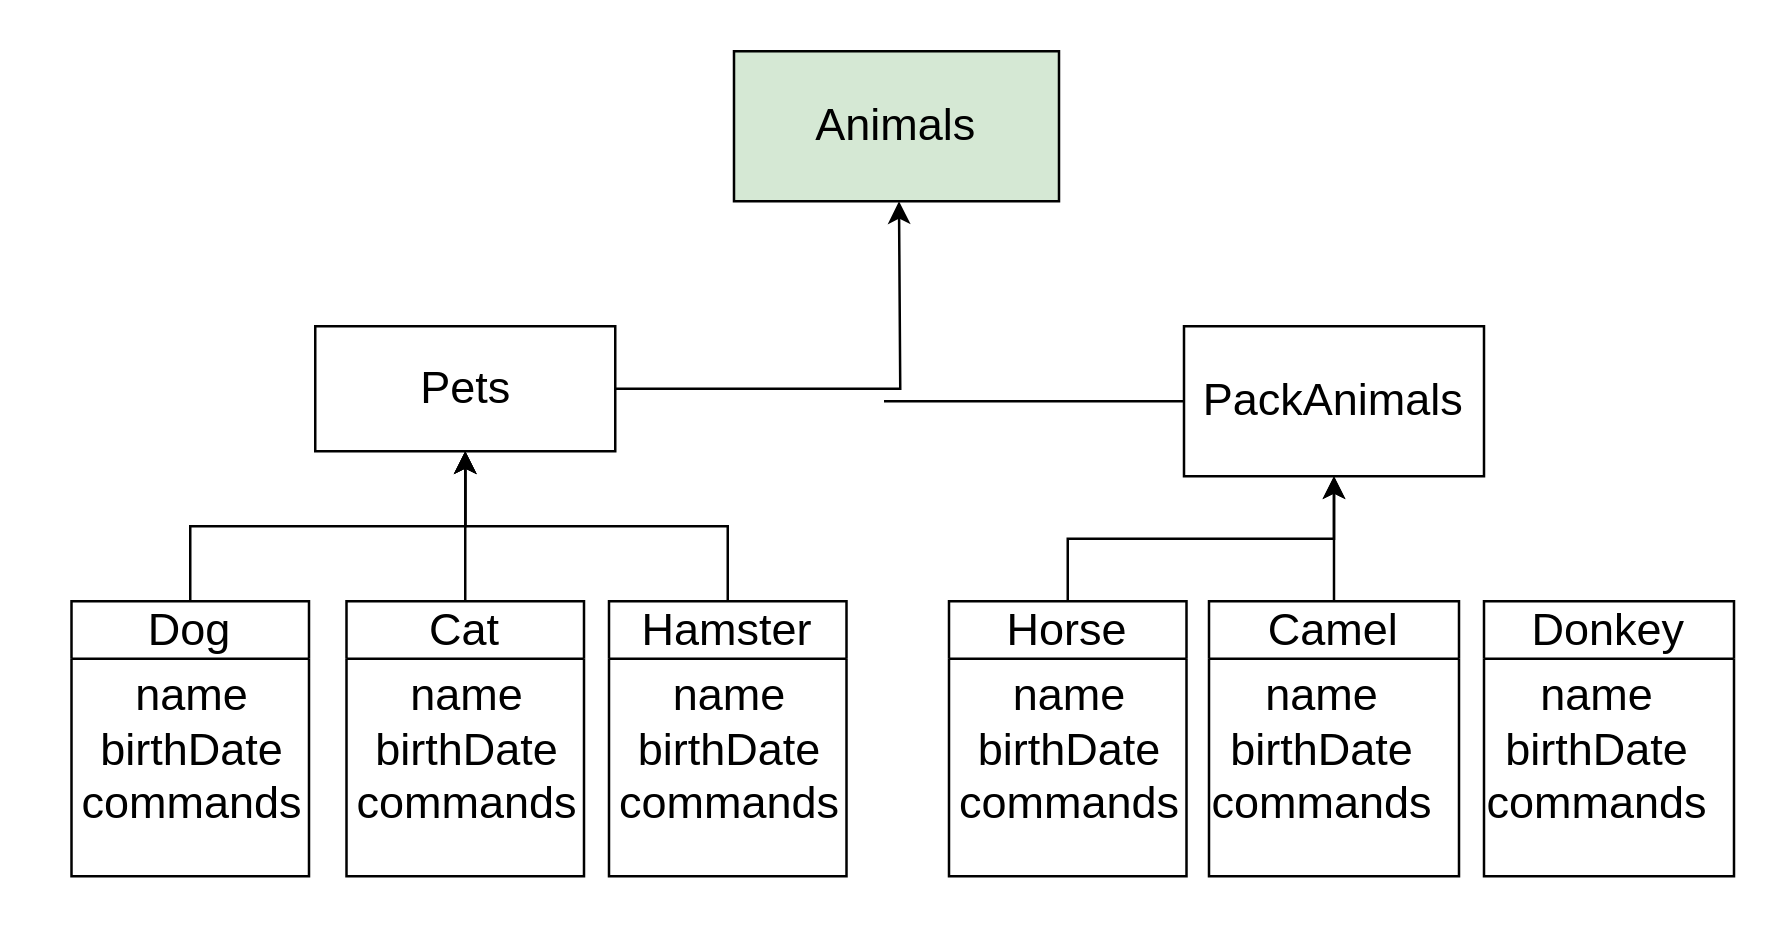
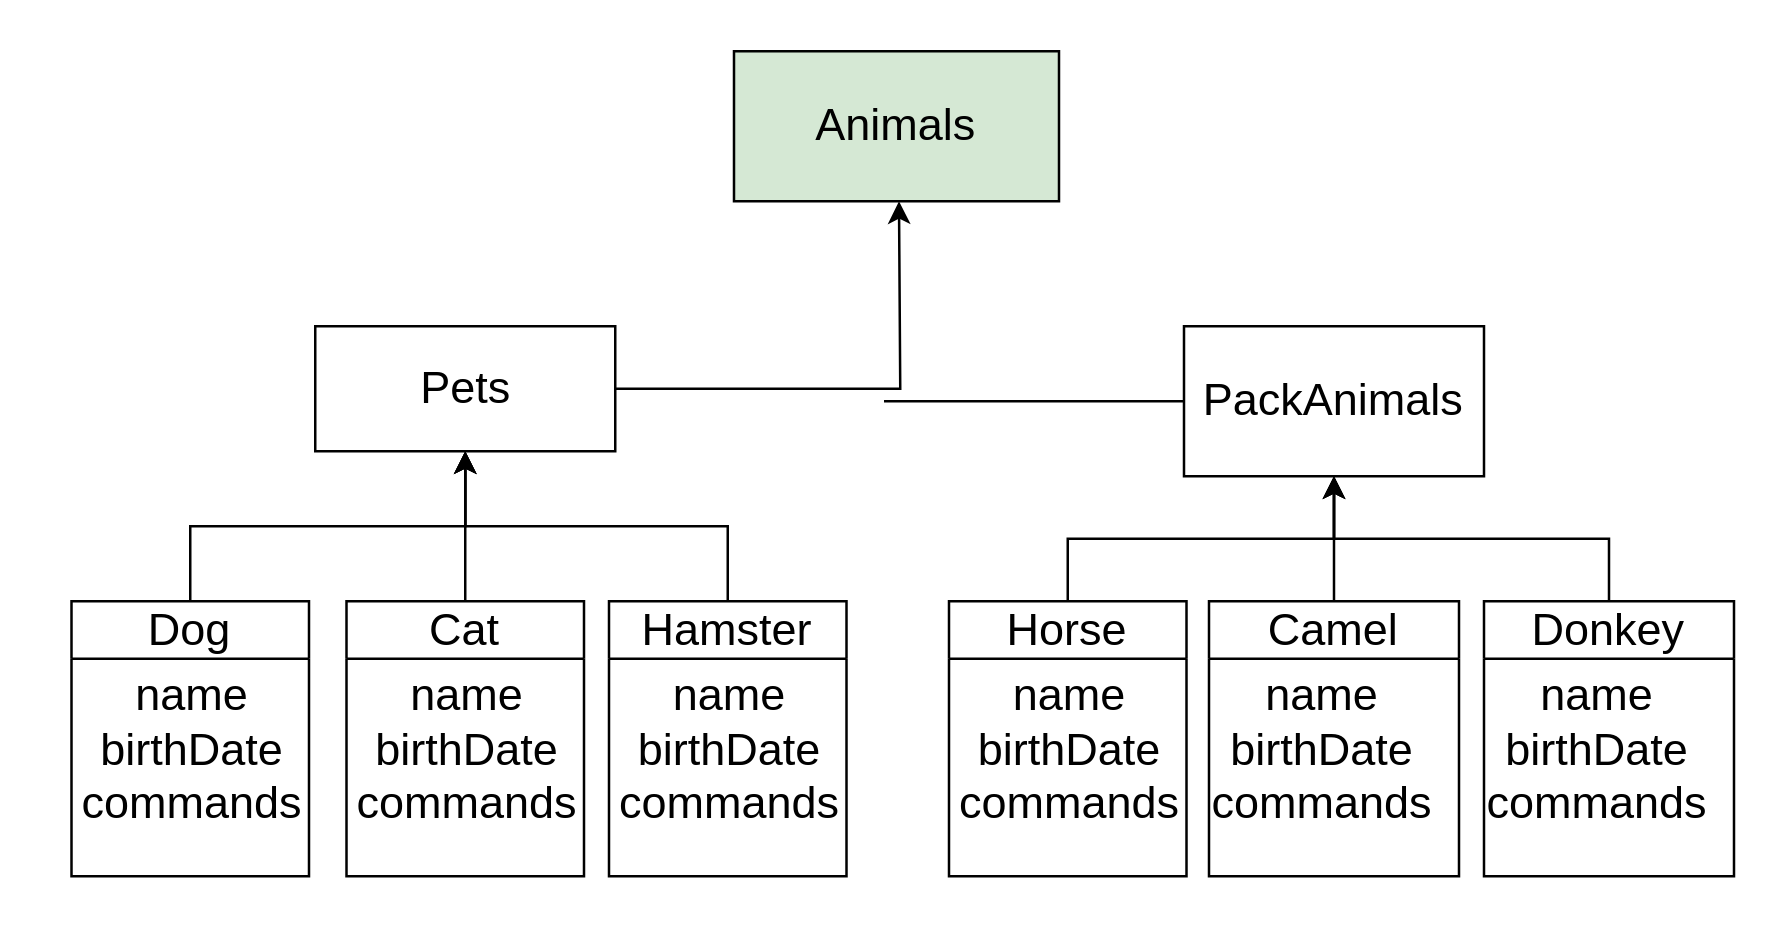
none -> (1504, 539)
